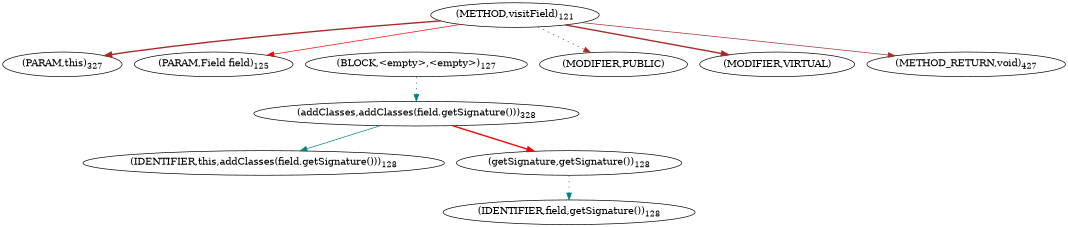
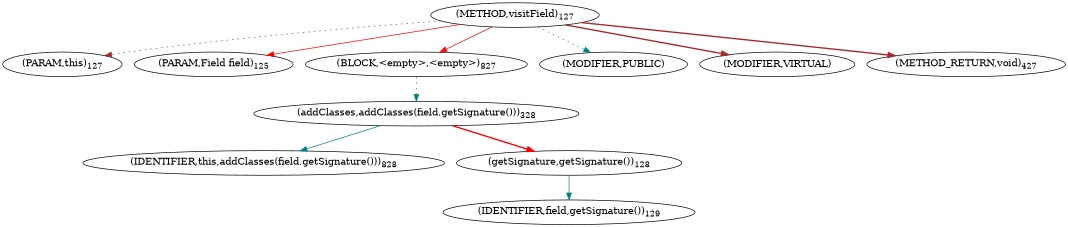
(566, 14) -> (566, 14)
(276, 35) -> (276, 35)
none -> (469, 38)
(561, 38) -> (561, 38)
(735, 39) -> (735, 39)
(95, 63) -> (95, 63)
(488, 63) -> (488, 63)
(389, 162) -> (389, 162)
(569, 184) -> (569, 184)
(653, 211) -> (653, 211)
